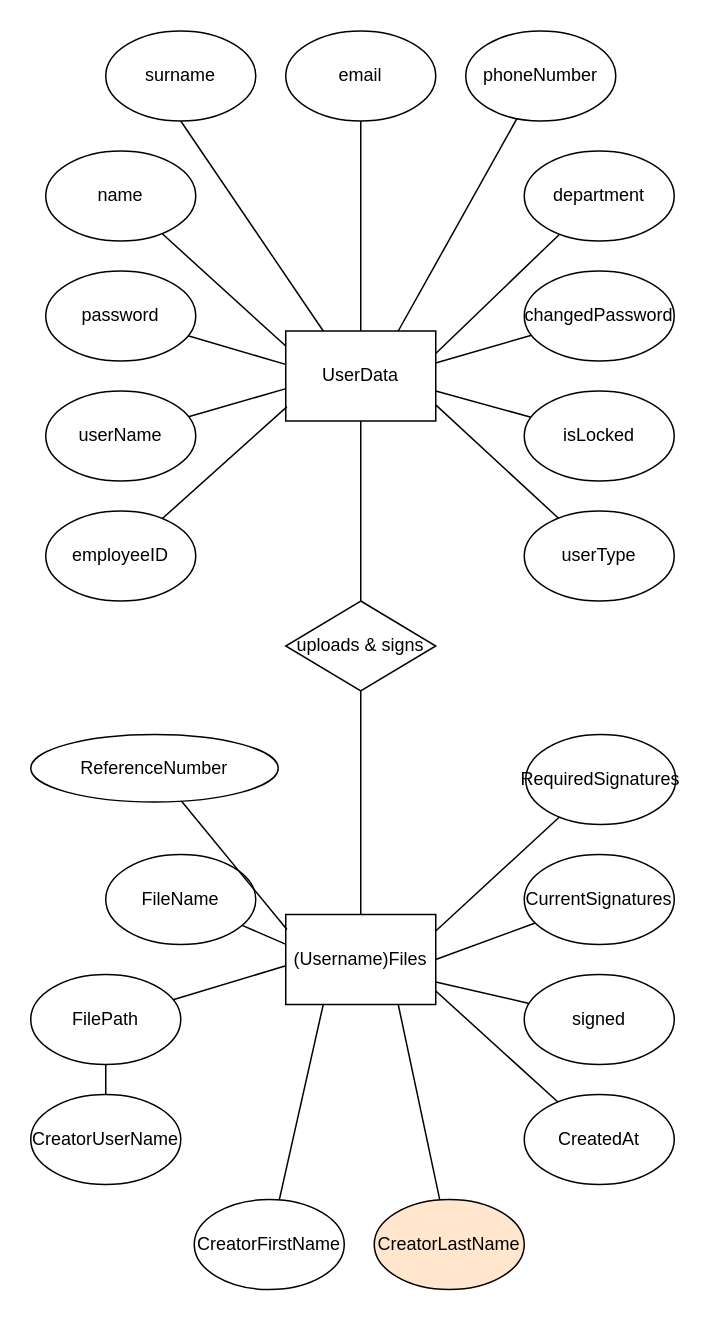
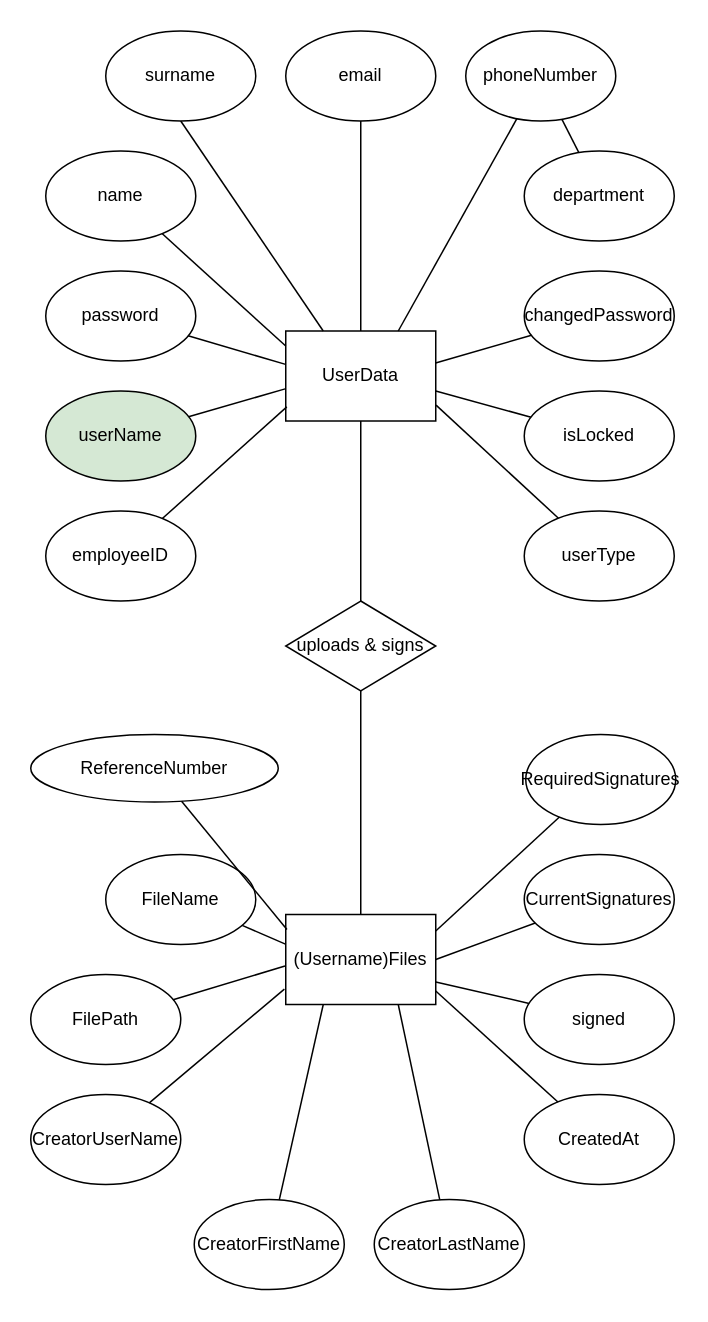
(498, 293) -> (571, 136)
(121, 436) -> (121, 436)
(106, 1079) -> (217, 1046)
(449, 1244) -> (449, 1244)
